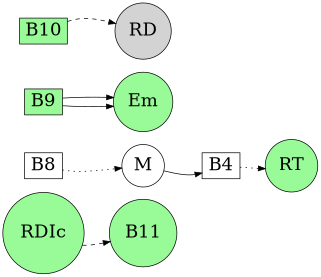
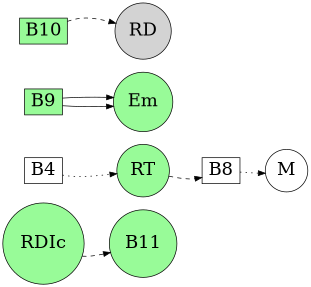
(179, 174) -> none
none -> (182, 178)
